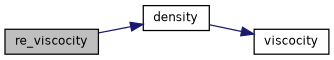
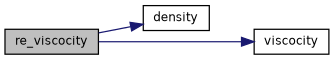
(225, 28) -> (170, 42)
